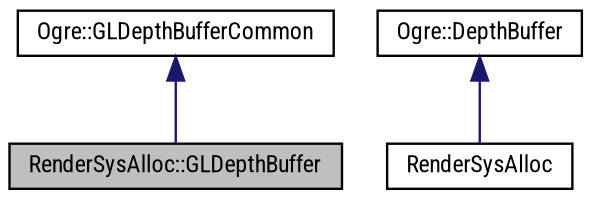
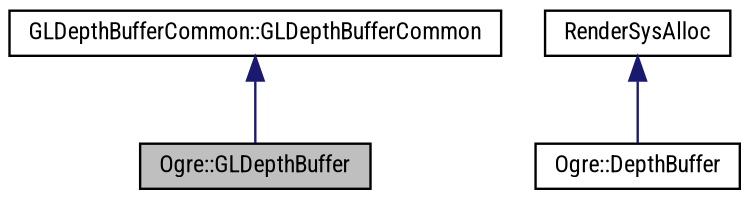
(176, 33) -> (255, 33)
(480, 112) -> (638, 112)
(176, 166) -> (255, 166)
